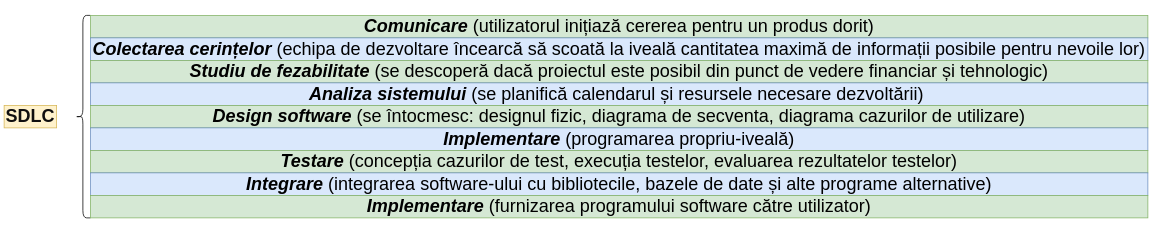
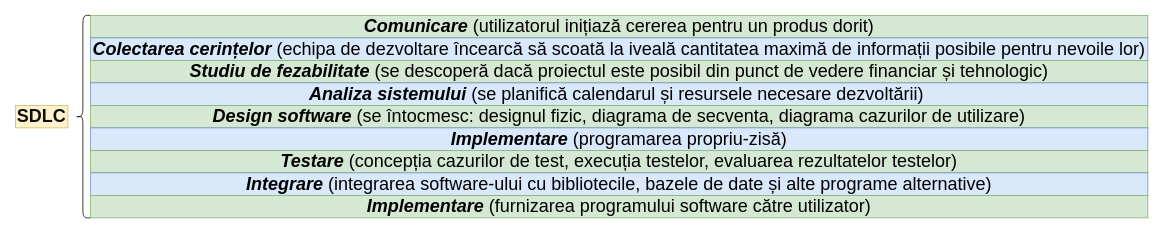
(30, 117) -> (42, 117)
(619, 139) -> (619, 139)
